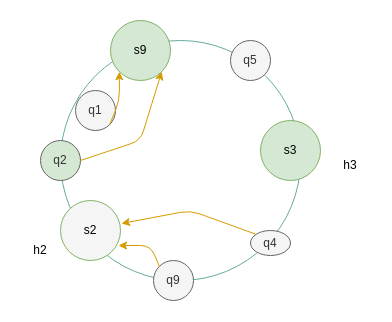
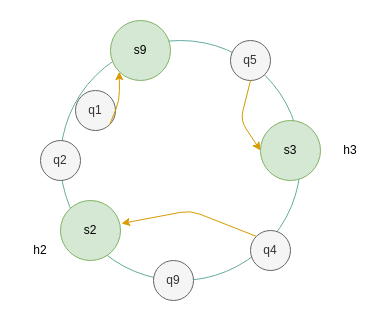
none -> (243, 110)
(140, 138) -> none
(61, 161) -> (61, 161)
(351, 166) -> (351, 151)
(91, 231) -> (91, 231)
(271, 243) -> (271, 251)
(148, 247) -> none
